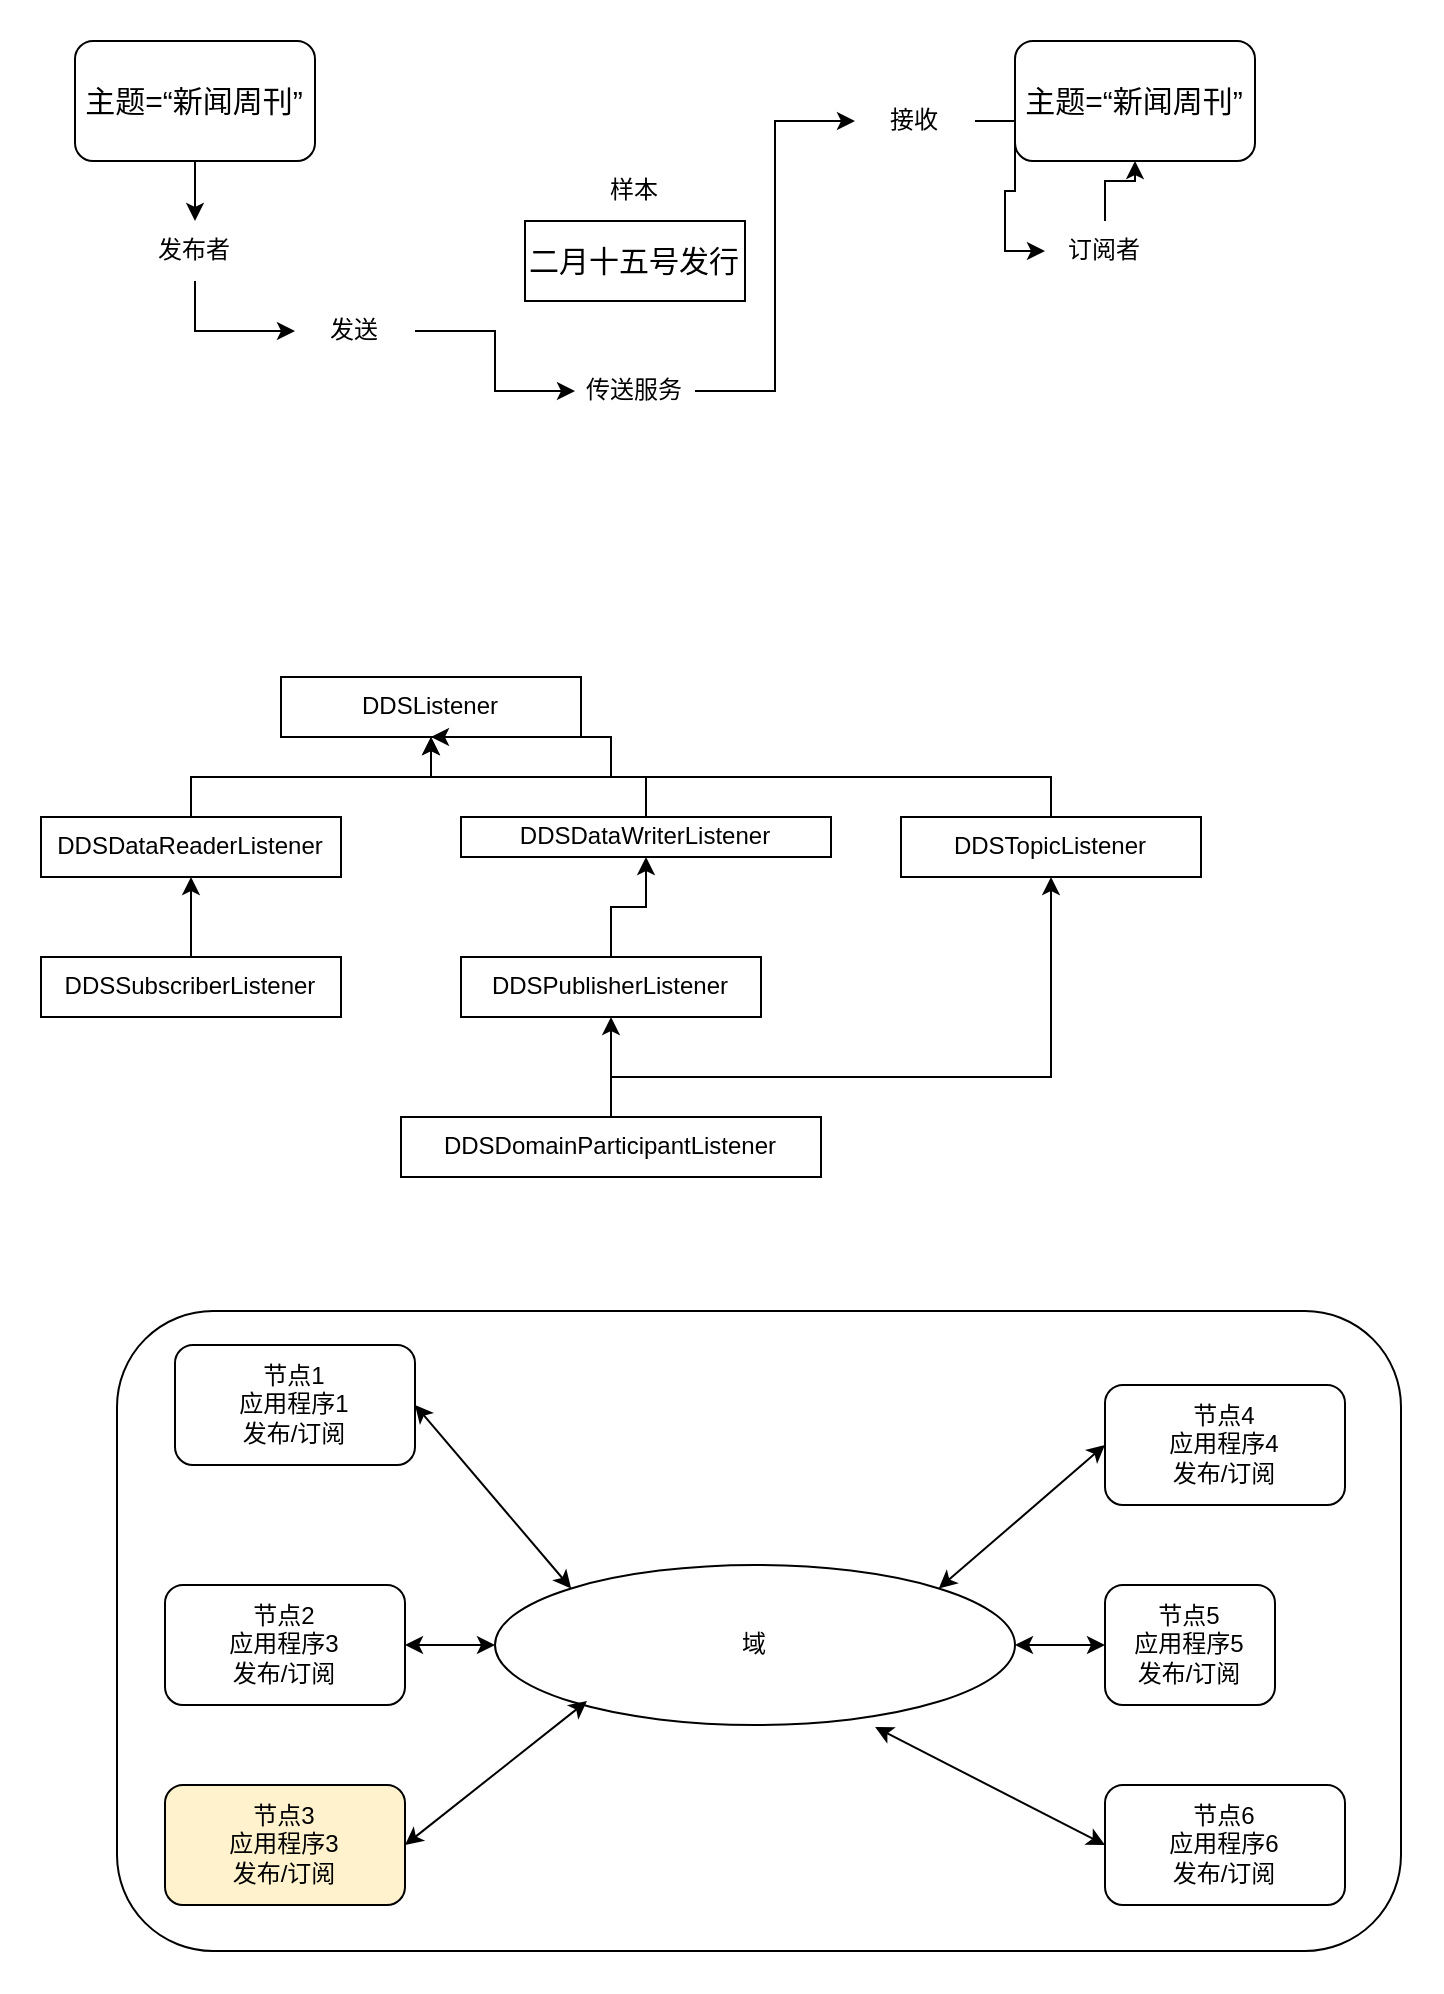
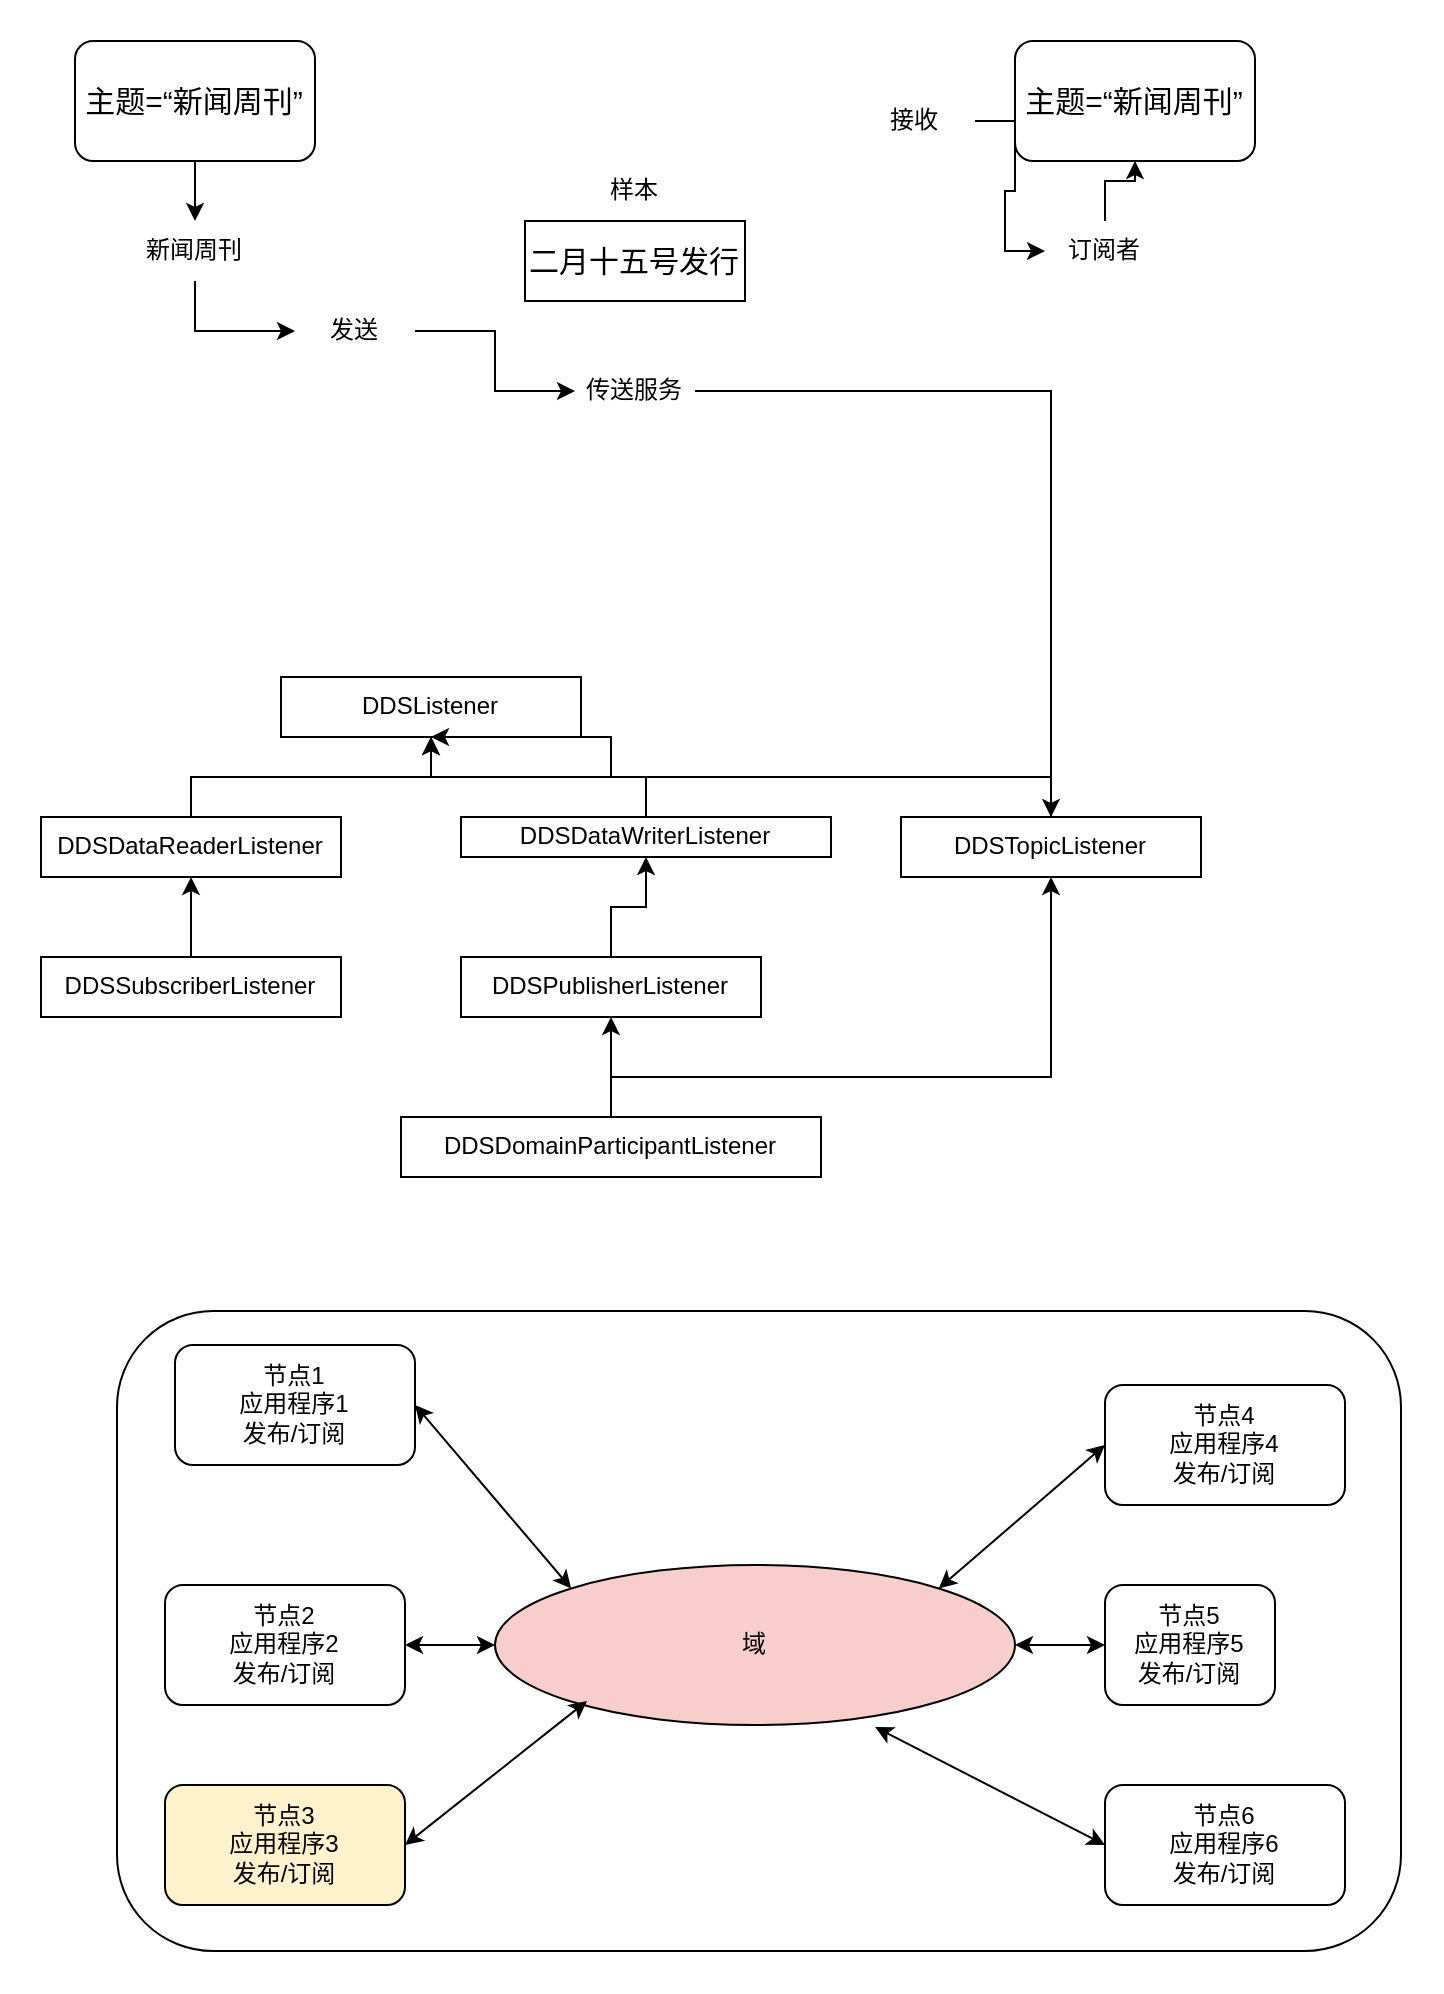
(775, 224) -> (1051, 442)
(195, 251) -> (195, 251)
(285, 1645) -> (285, 1645)
(755, 1645) -> (755, 1645)
